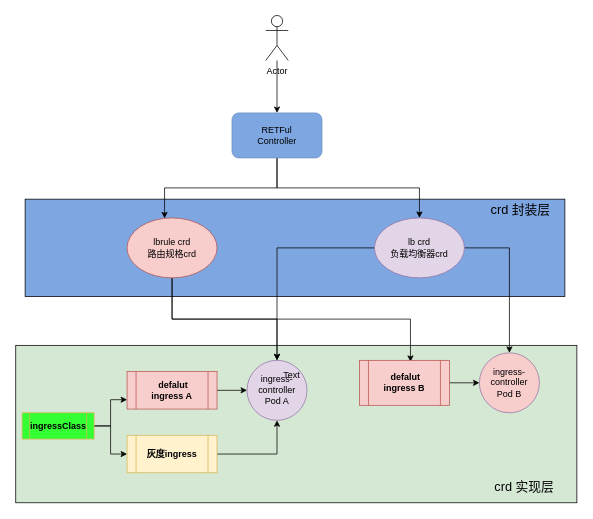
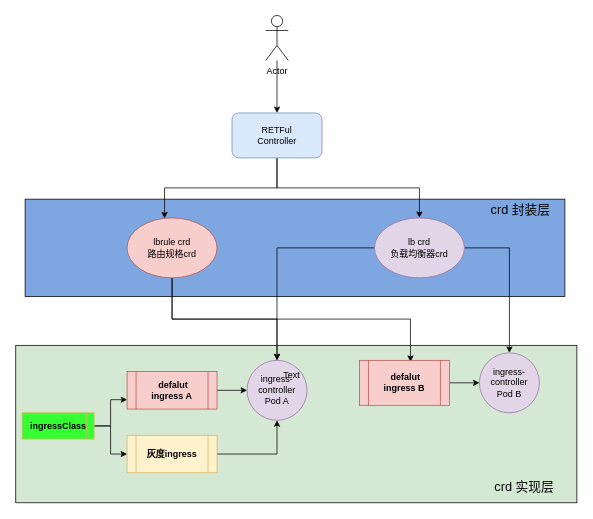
(277, 135) -> (277, 135)
(510, 383) -> (510, 383)
